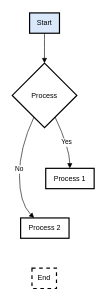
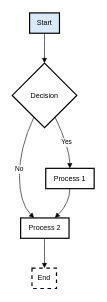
(45, 95) -> (45, 95)
none -> (66, 204)
none -> (45, 251)
